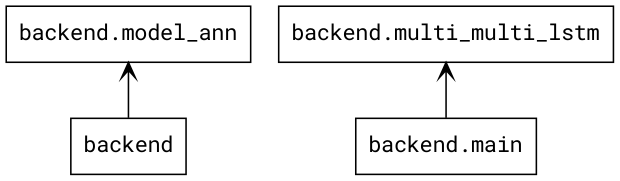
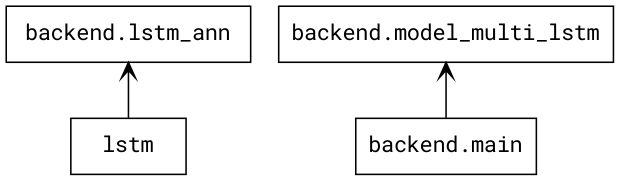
(128, 34) -> (128, 34)
(446, 34) -> (446, 34)
(128, 146) -> (128, 146)
